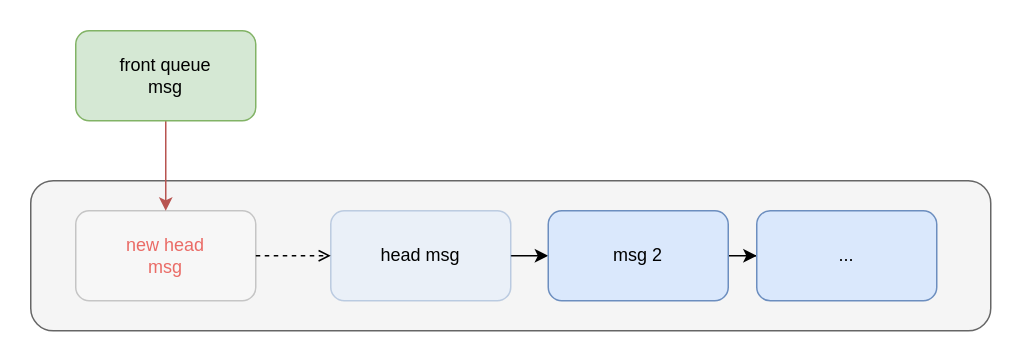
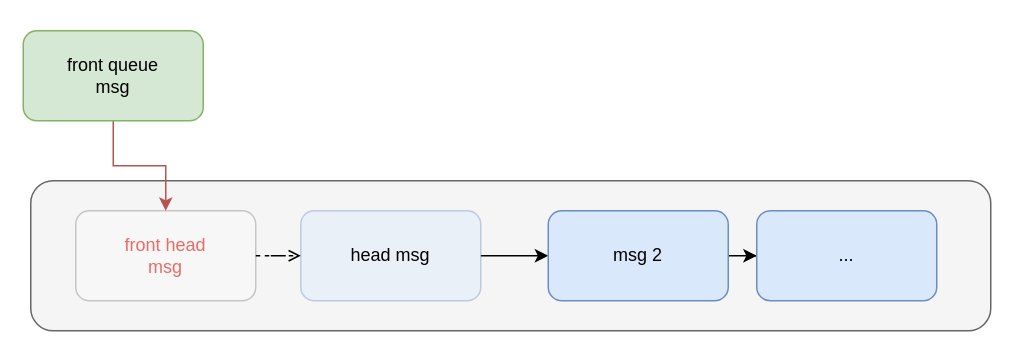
(166, 76) -> (113, 76)
(166, 256) -> (166, 256)
(421, 256) -> (391, 256)
